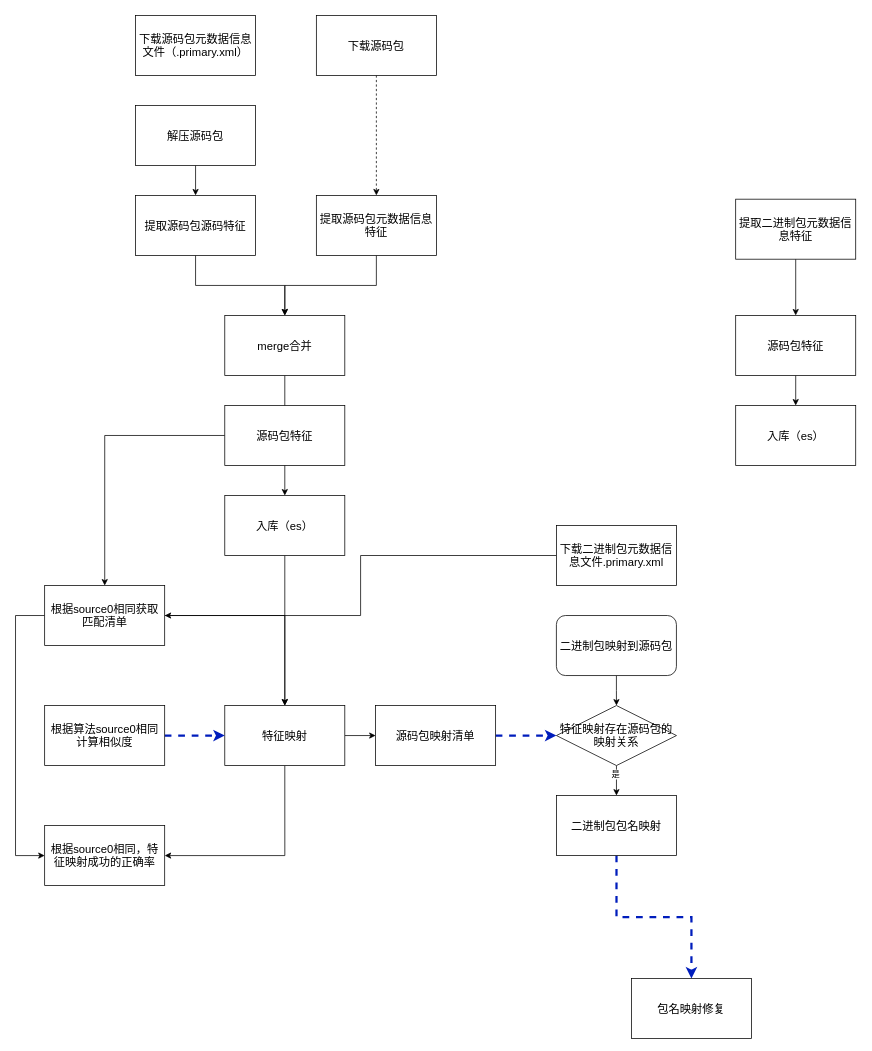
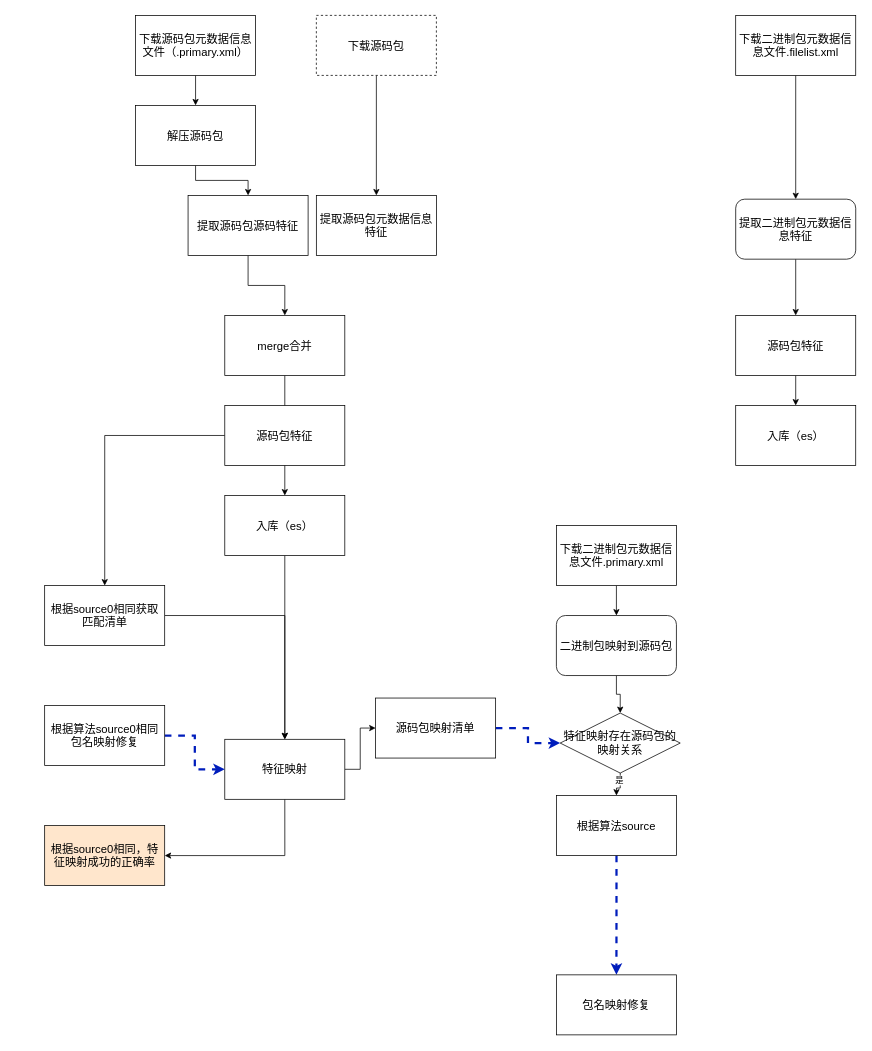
(376, 45) -> (376, 45)
none -> (795, 45)
none -> (195, 87)
(376, 131) -> (376, 131)
none -> (795, 135)
(195, 225) -> (248, 225)
(795, 229) -> (795, 229)
(346, 285) -> none
(391, 555) -> (616, 597)
(15, 732) -> none
(105, 735) -> (105, 735)
(285, 735) -> (285, 769)
(435, 735) -> (435, 728)
(616, 735) -> (620, 743)
(616, 825) -> (616, 825)
(105, 855) -> (105, 855)
(691, 1008) -> (616, 1005)
